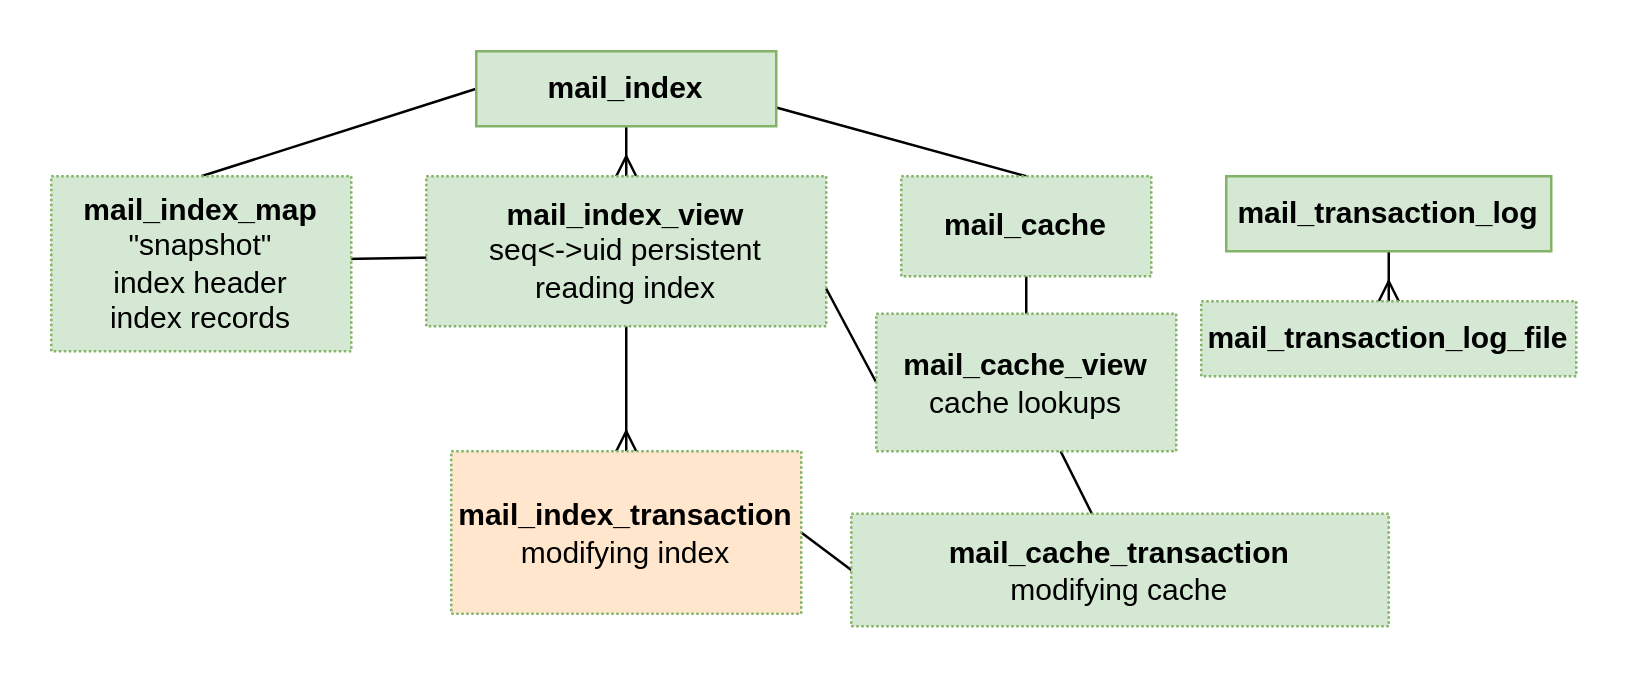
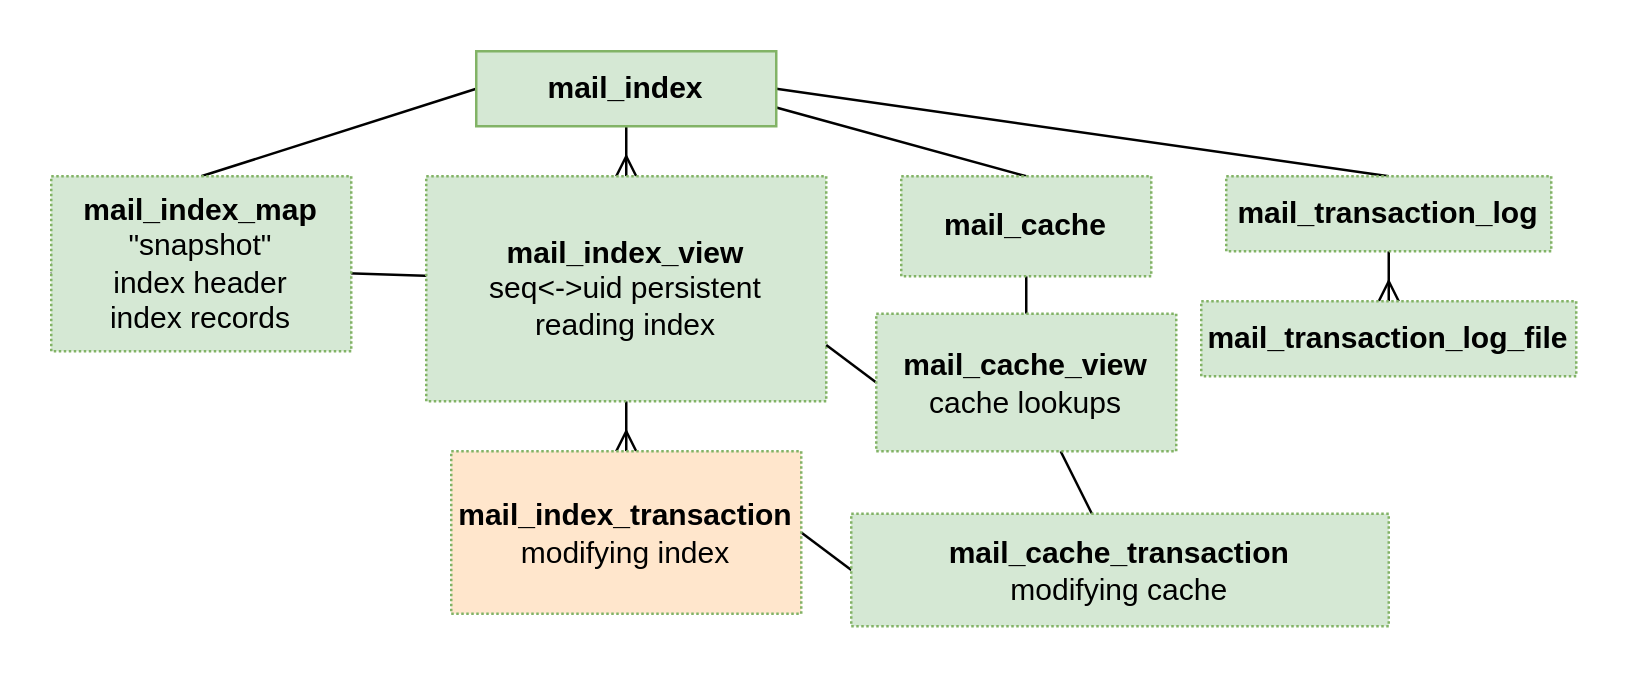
none -> (1083, 133)
(1389, 214) -> (1389, 214)
(626, 251) -> (626, 289)
